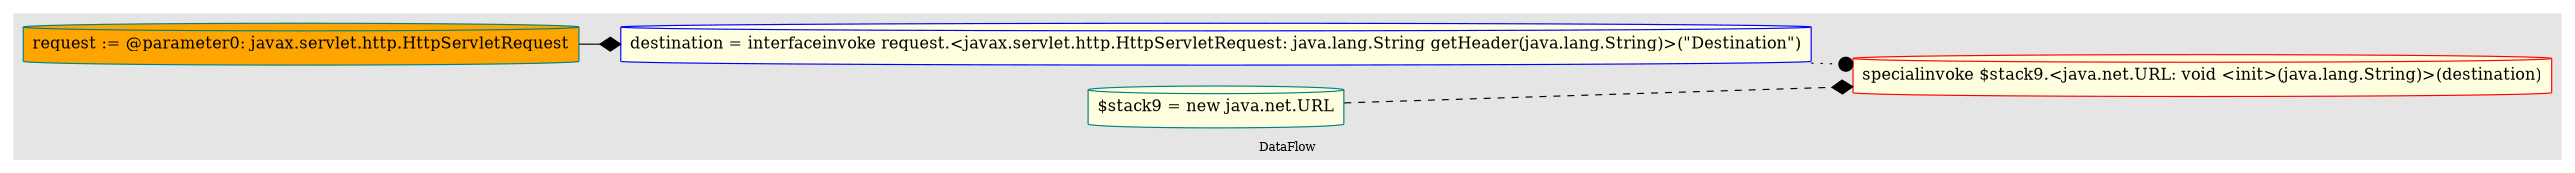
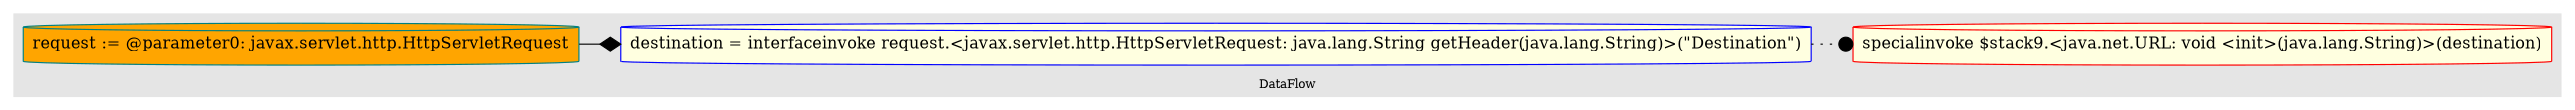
(1216, 107) -> none
